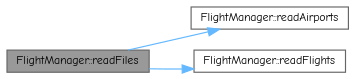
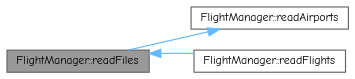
(166, 69) -> (177, 53)
